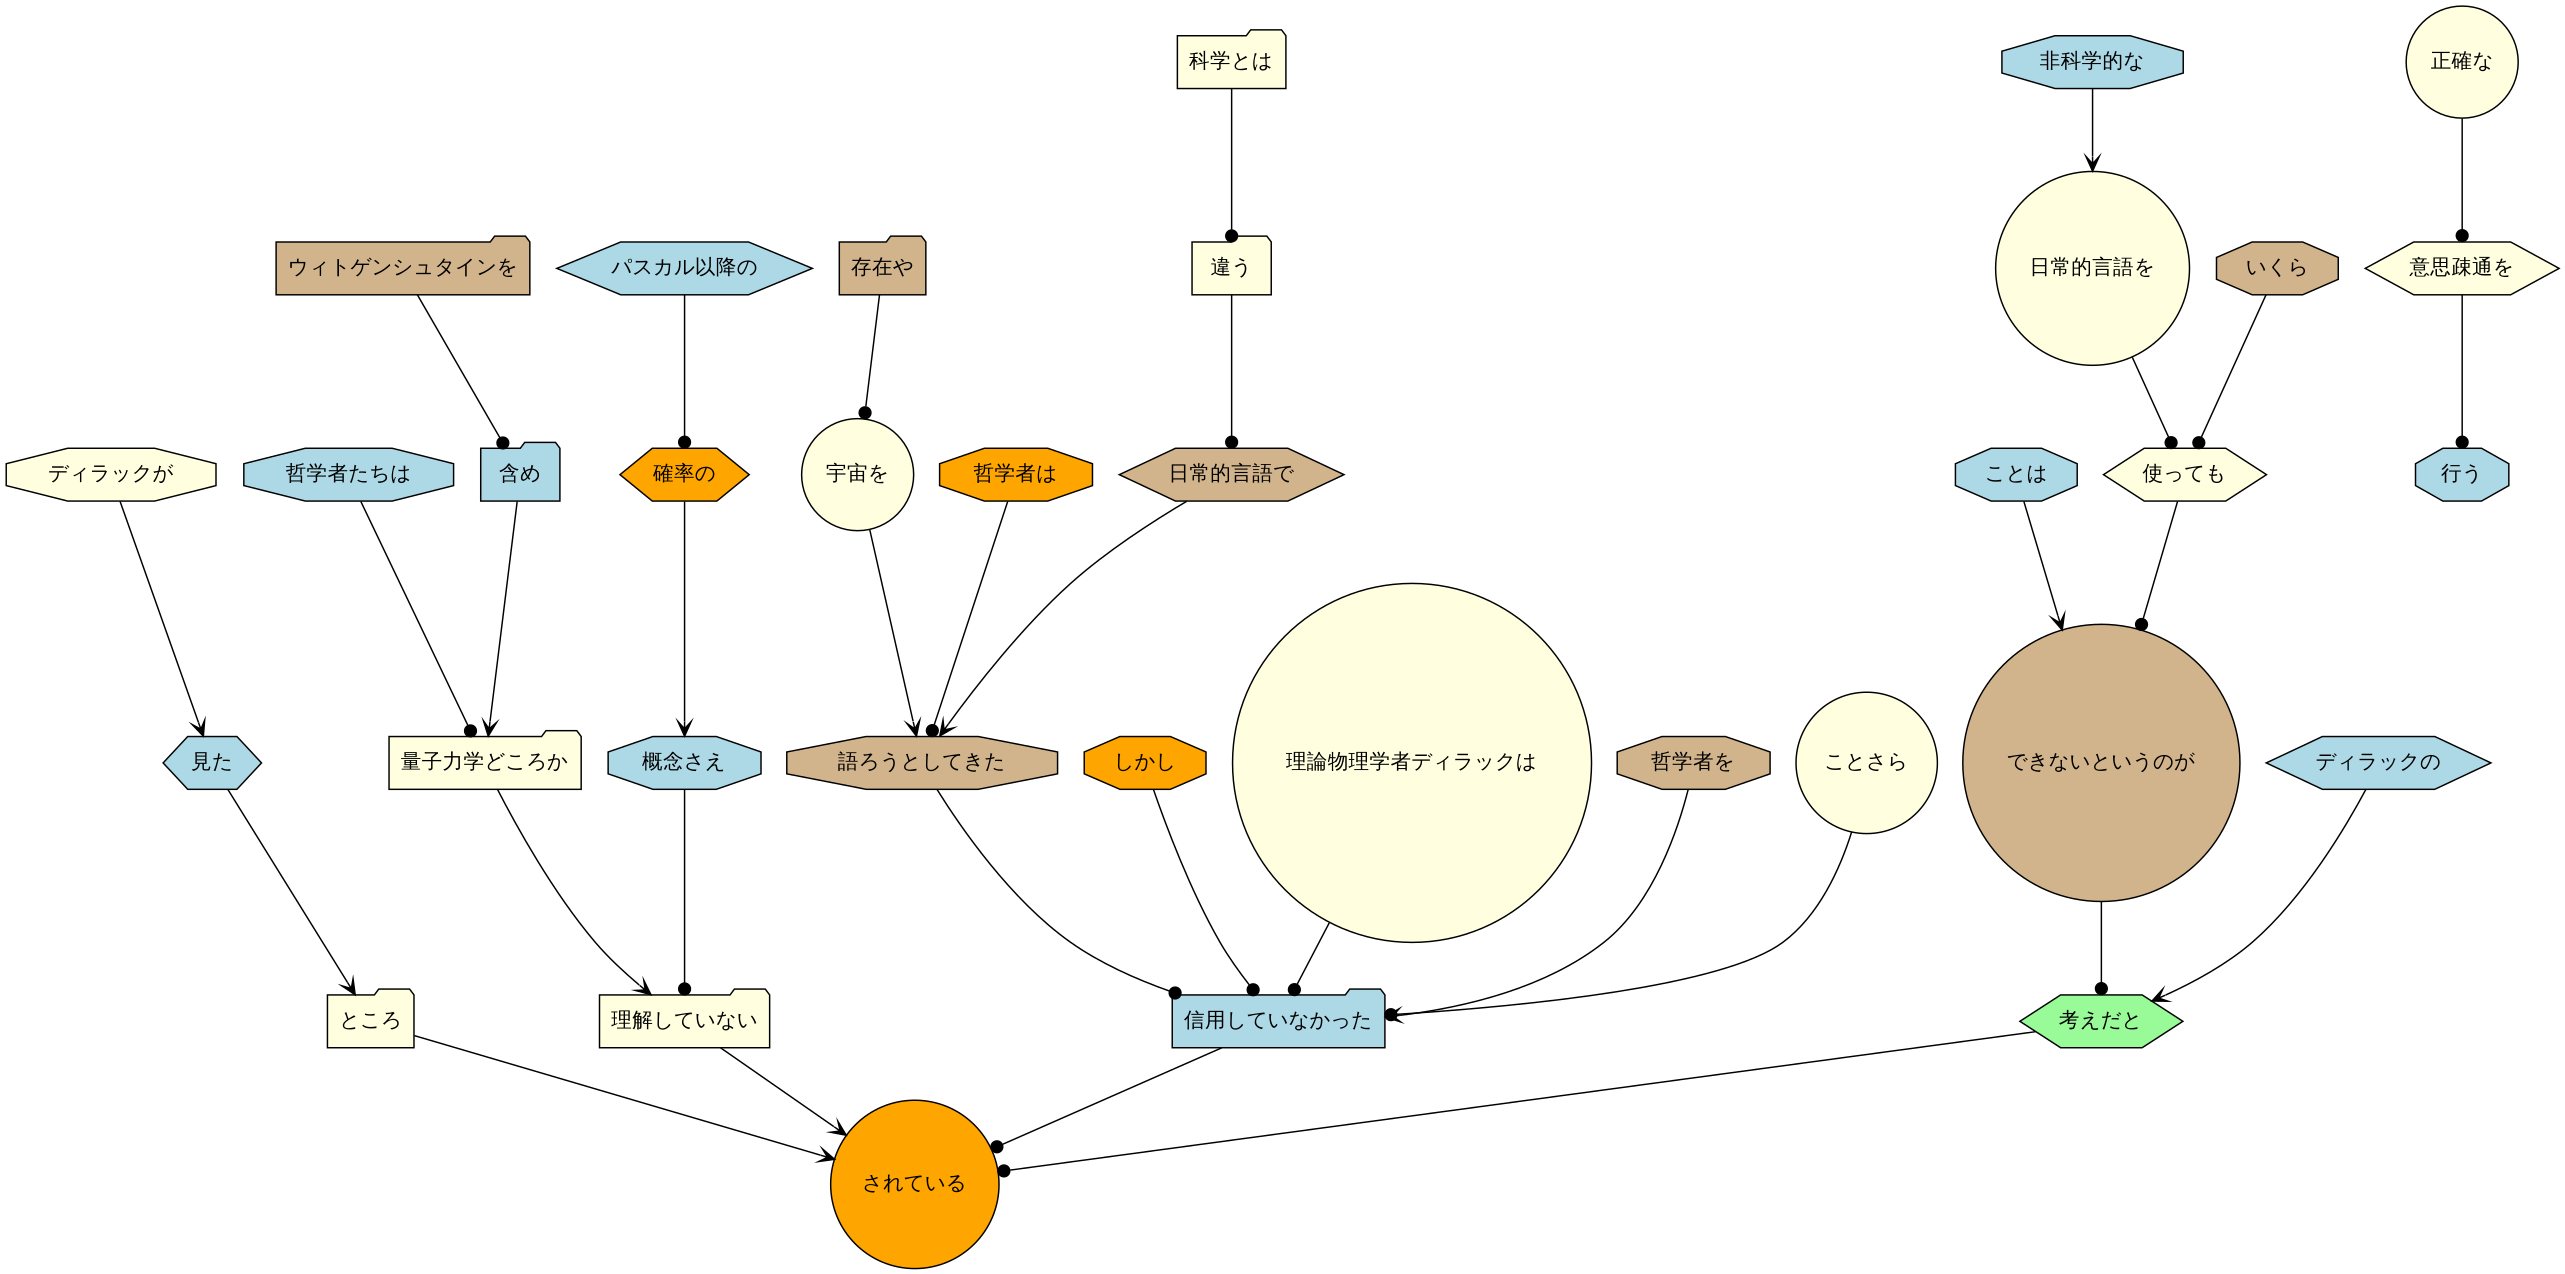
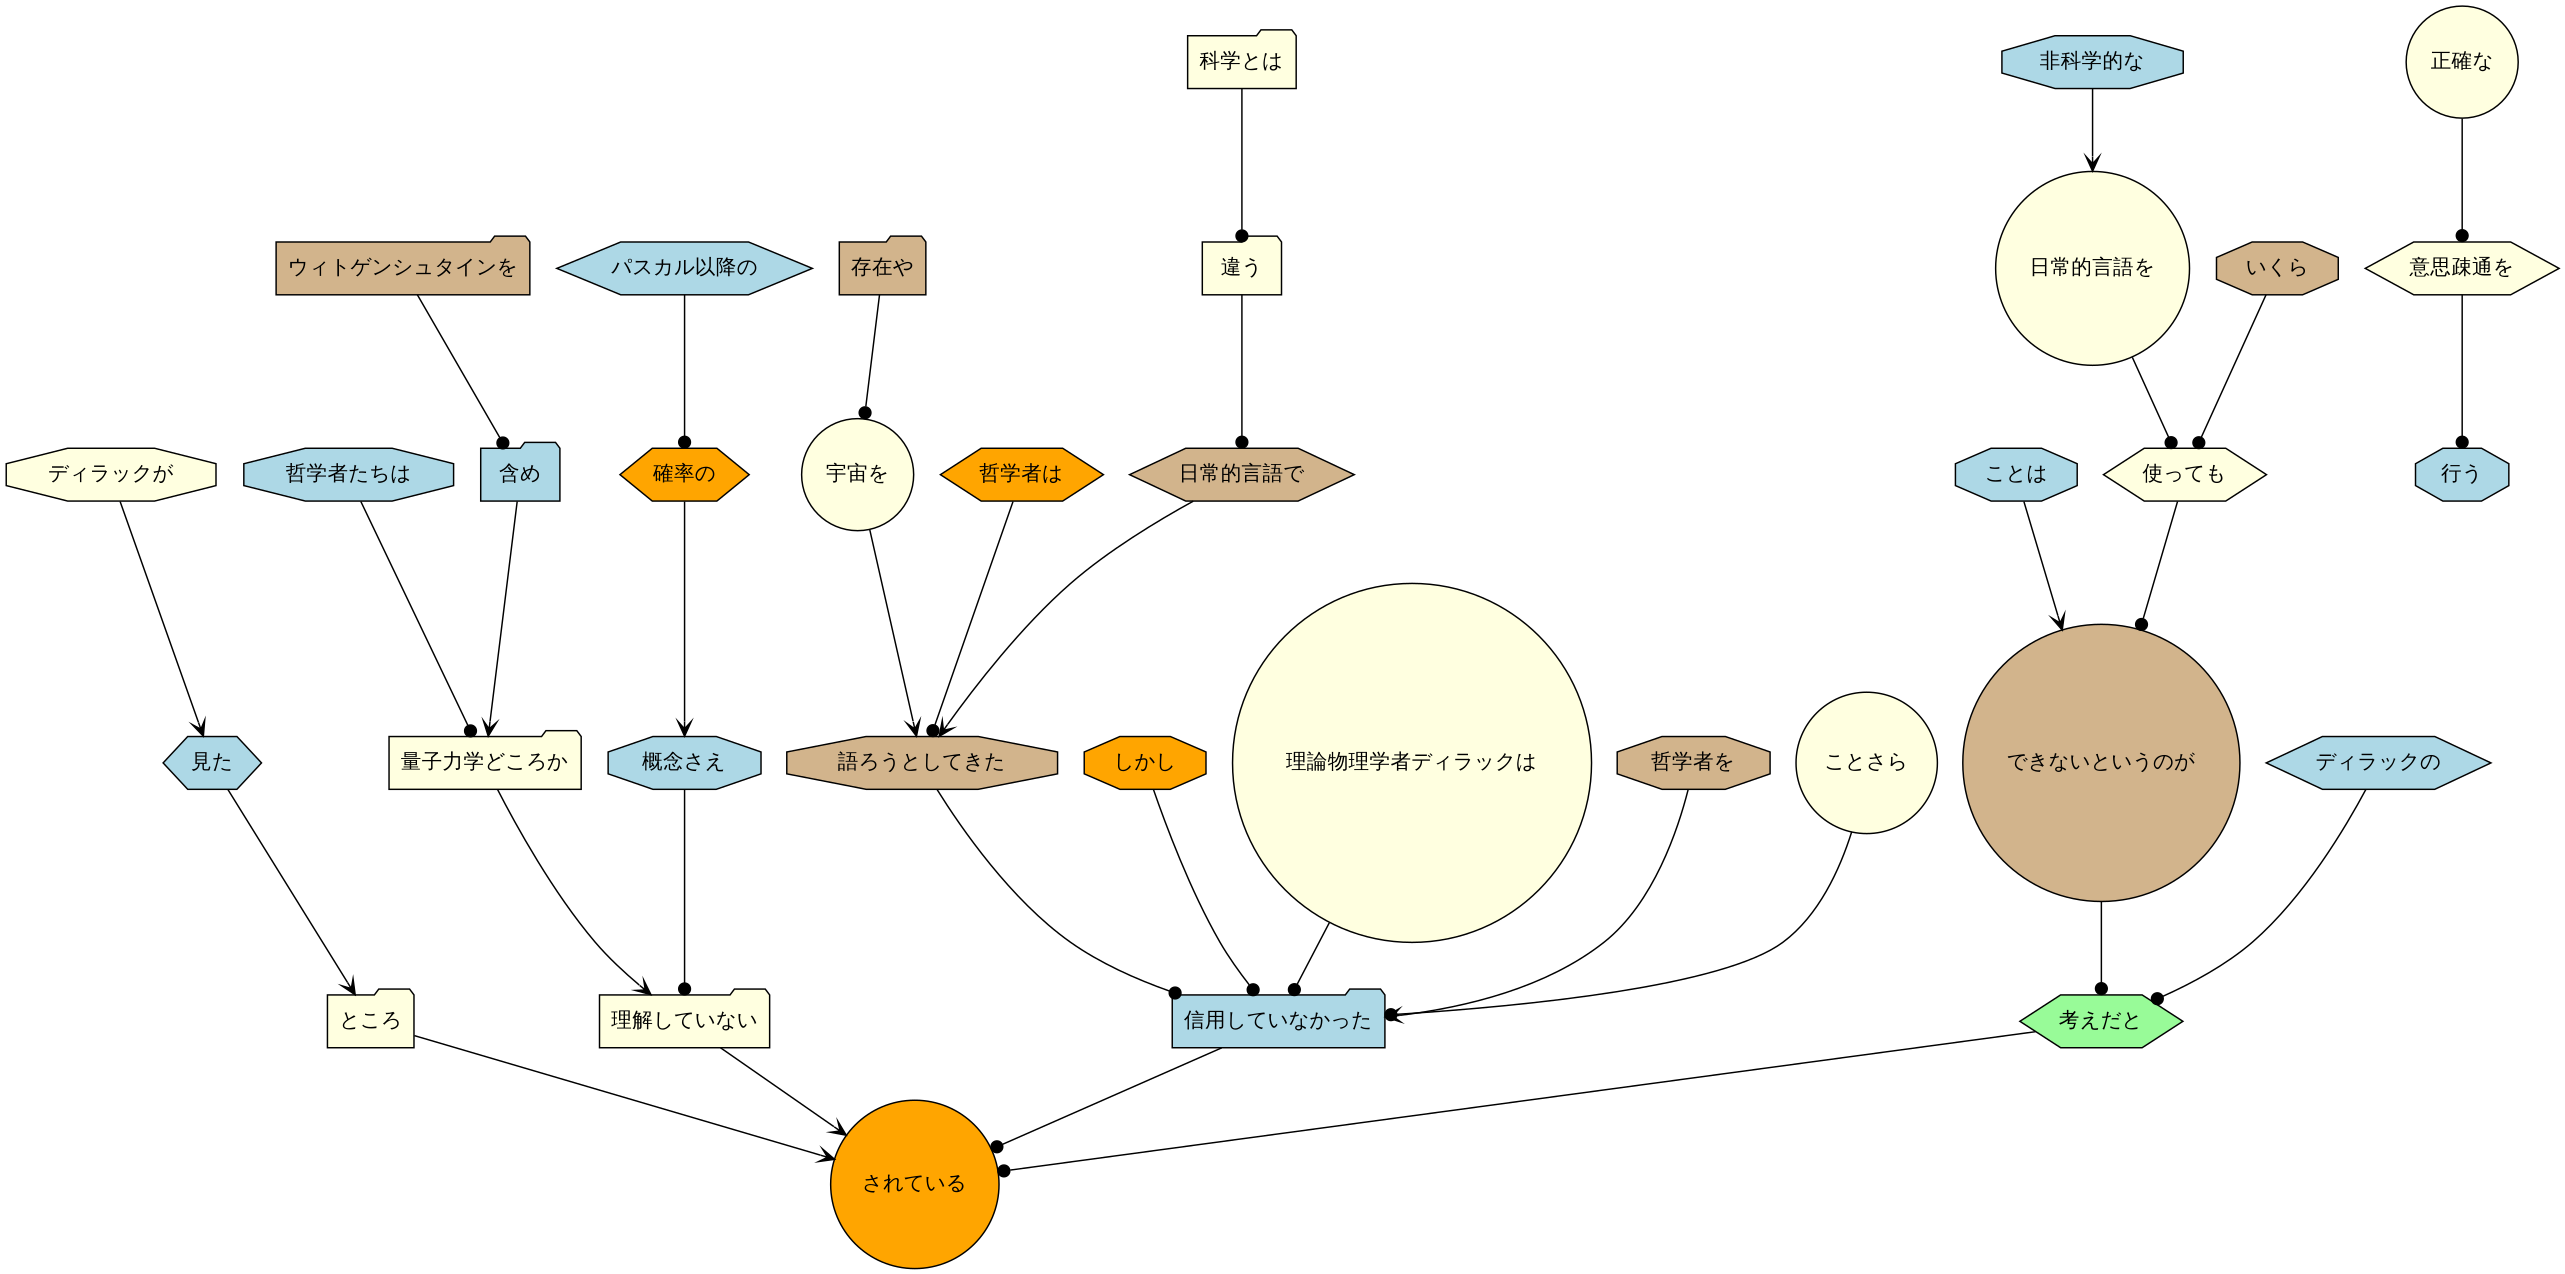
(1016, 475) -> (1022, 475)
(2284, 911) -> (2283, 912)
